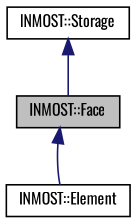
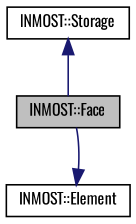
(58, 164) -> (79, 148)
